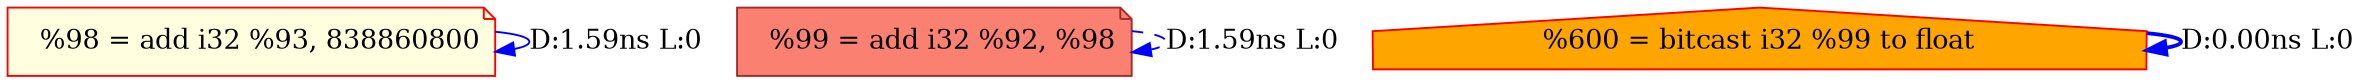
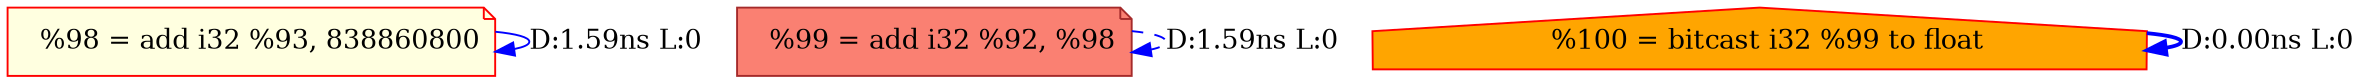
(1760, 42) -> (1760, 42)
